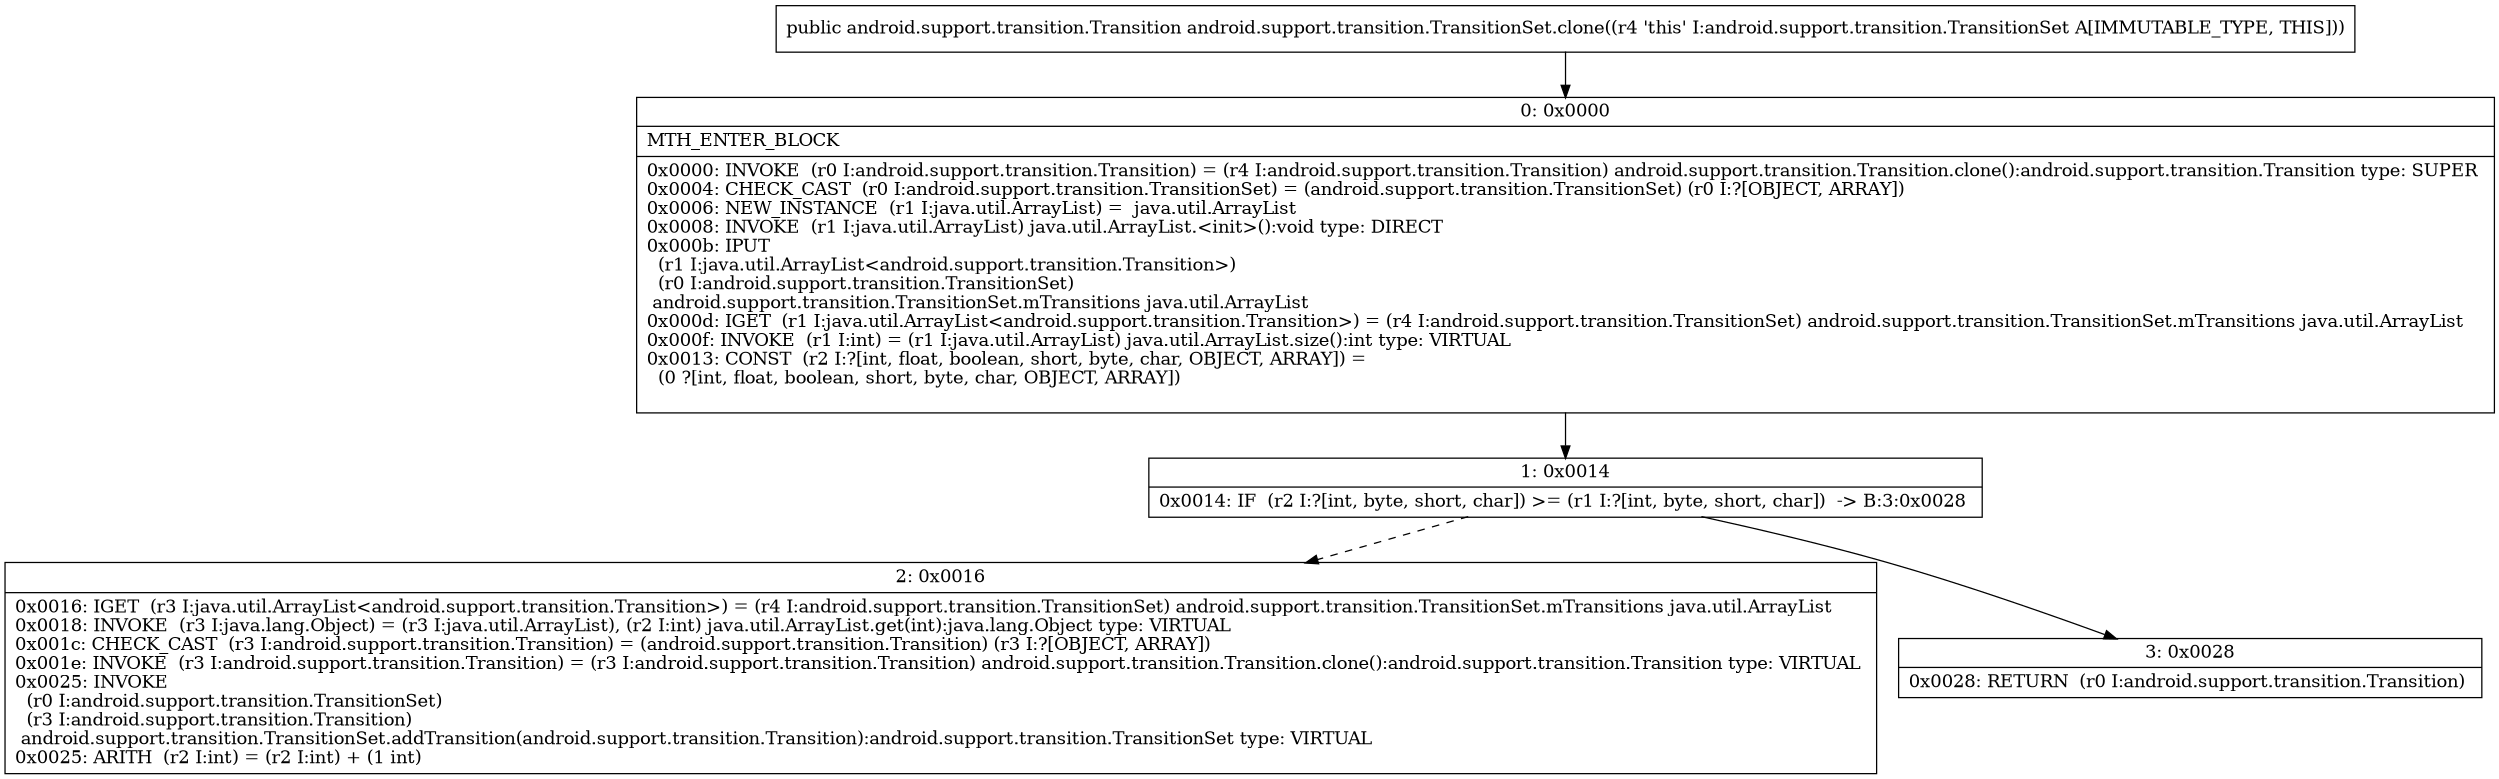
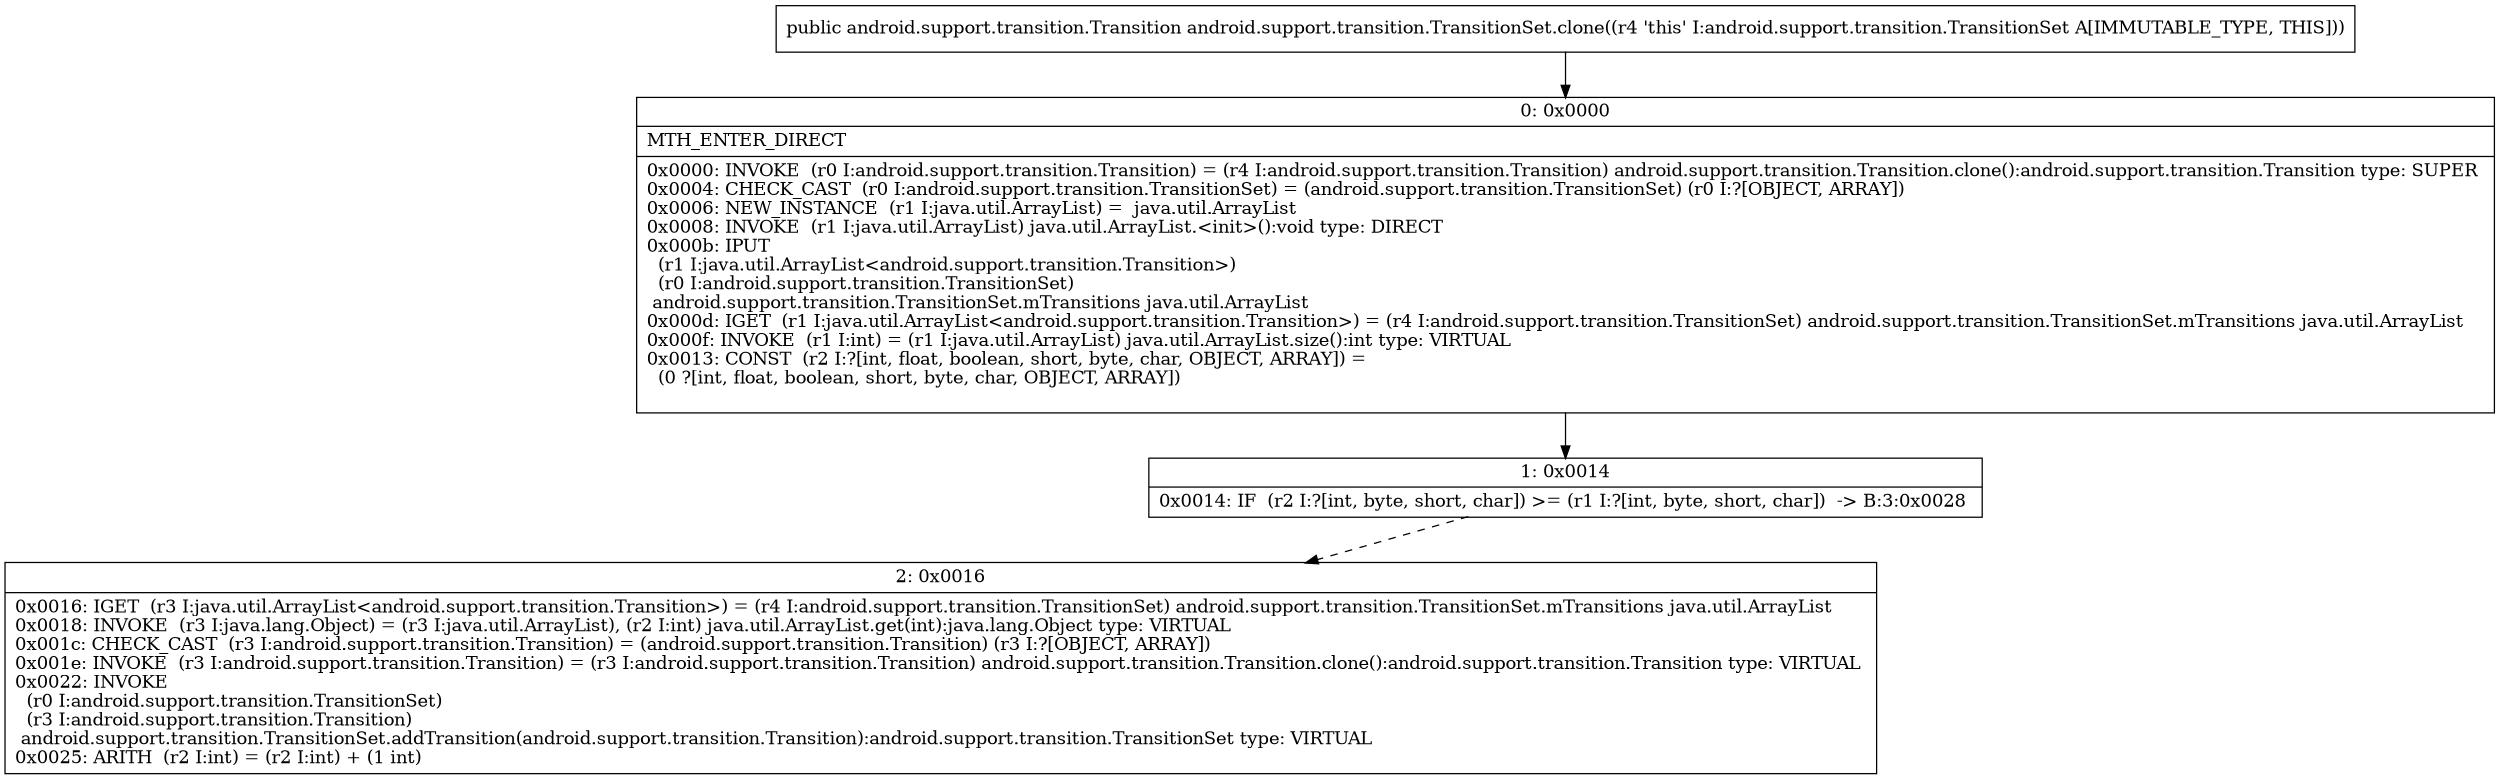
(743, 141) -> (747, 141)
(2190, 668) -> none
(97, 683) -> (97, 683)
